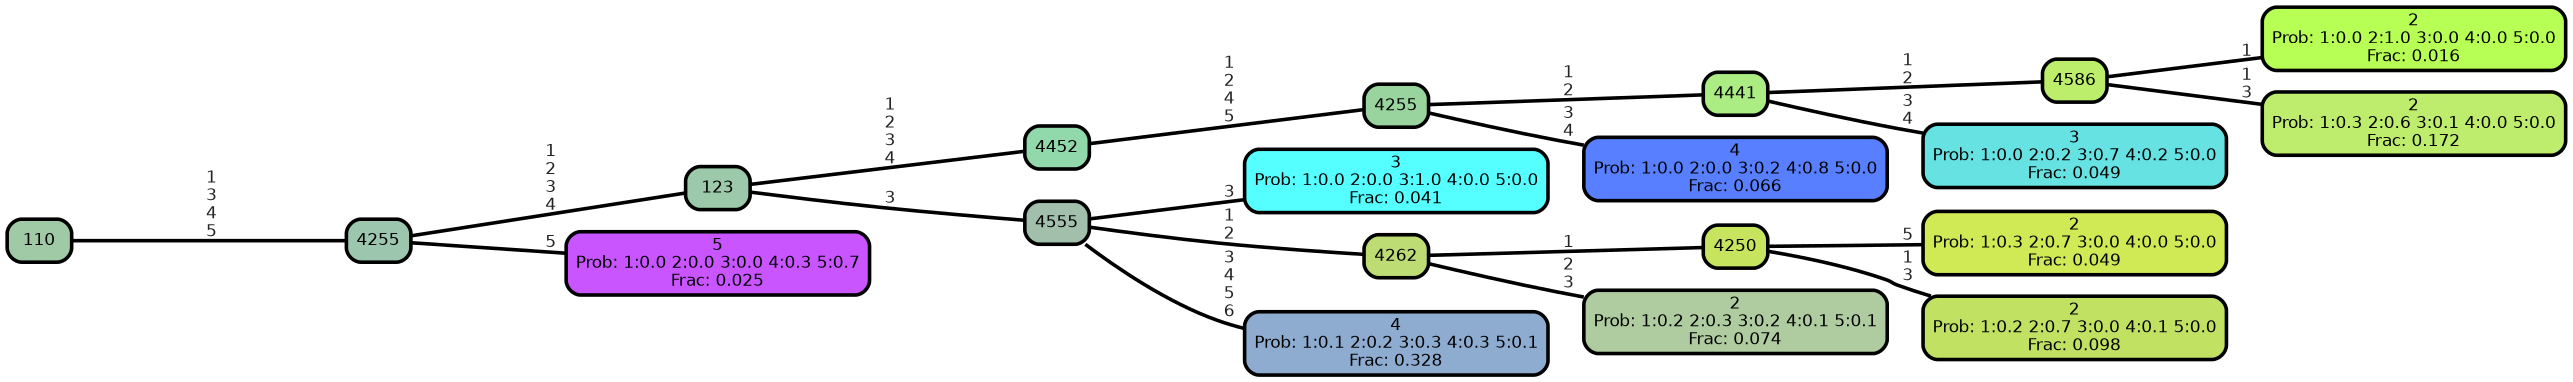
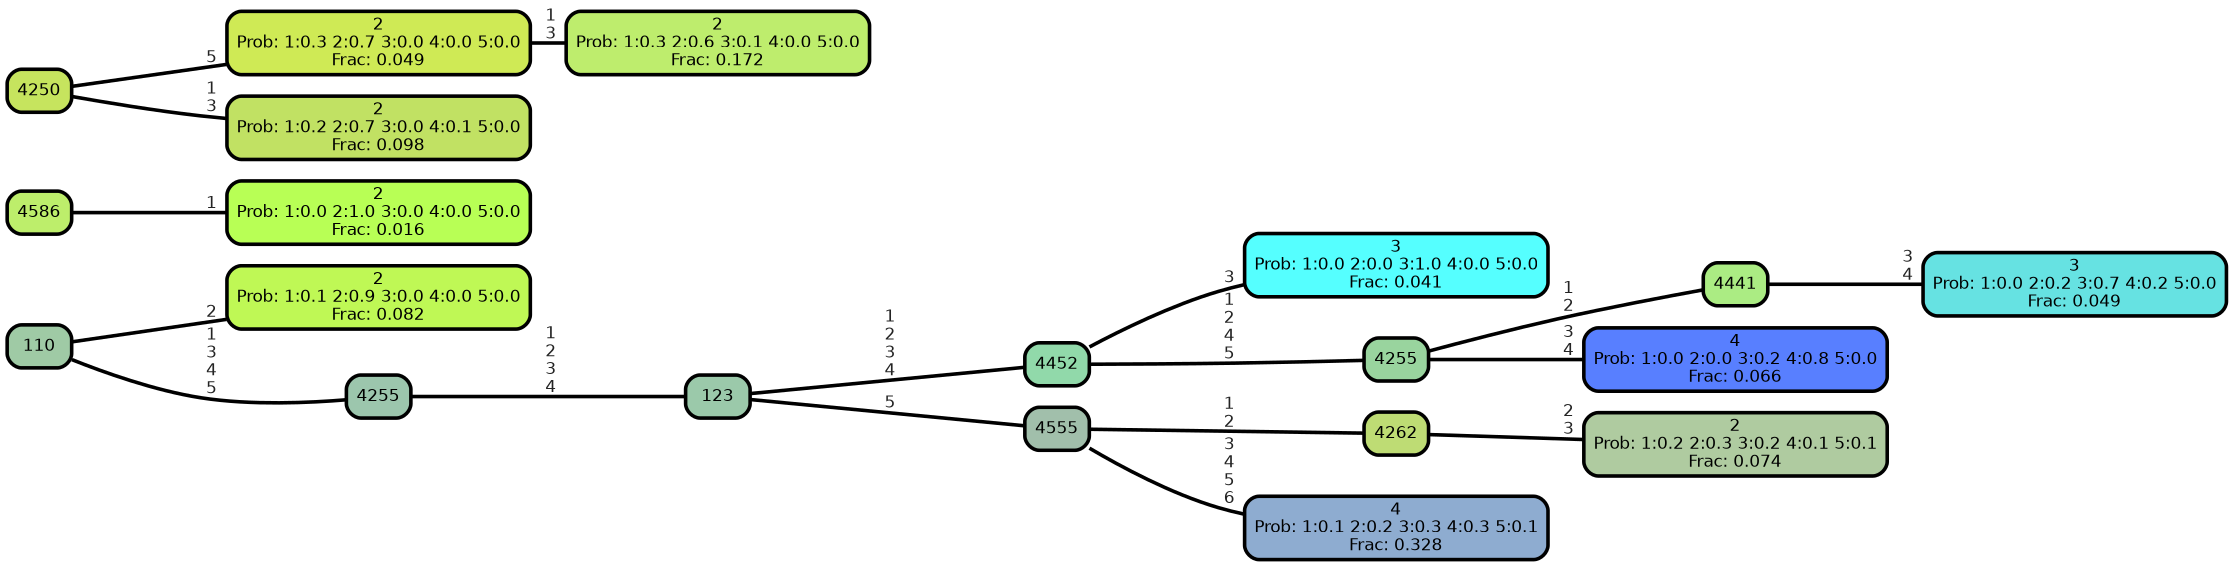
(1905, 87) -> none
(2185, 94) -> (548, 43)
(887, 198) -> (887, 403)
(1167, 209) -> (1165, 311)
(1566, 251) -> none
(718, 263) -> none
none -> (379, 297)
